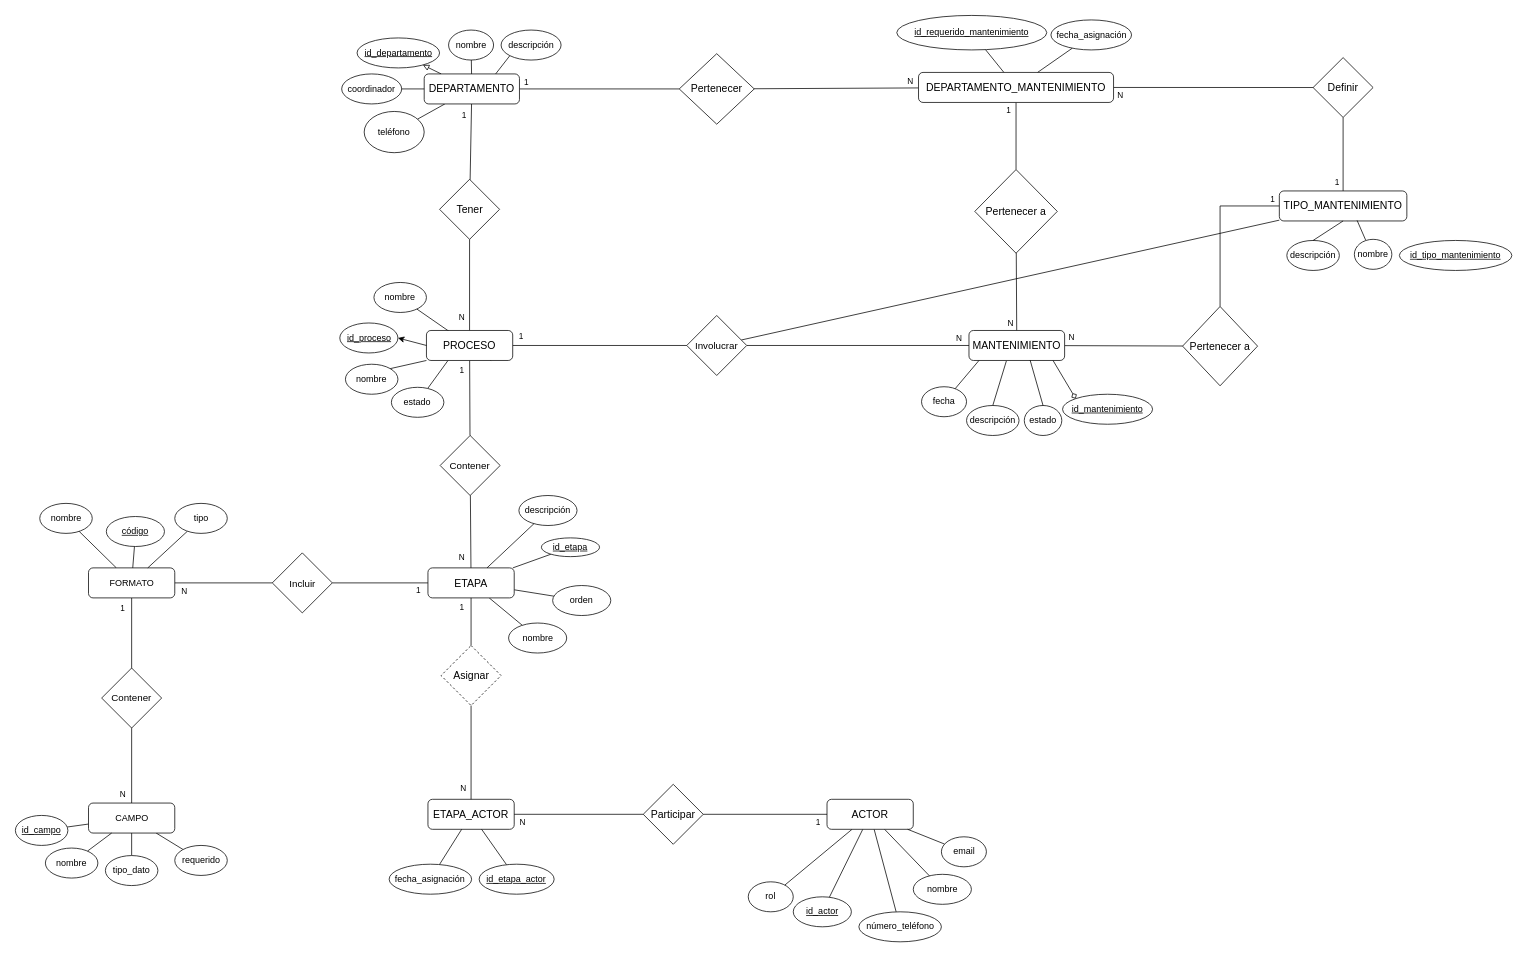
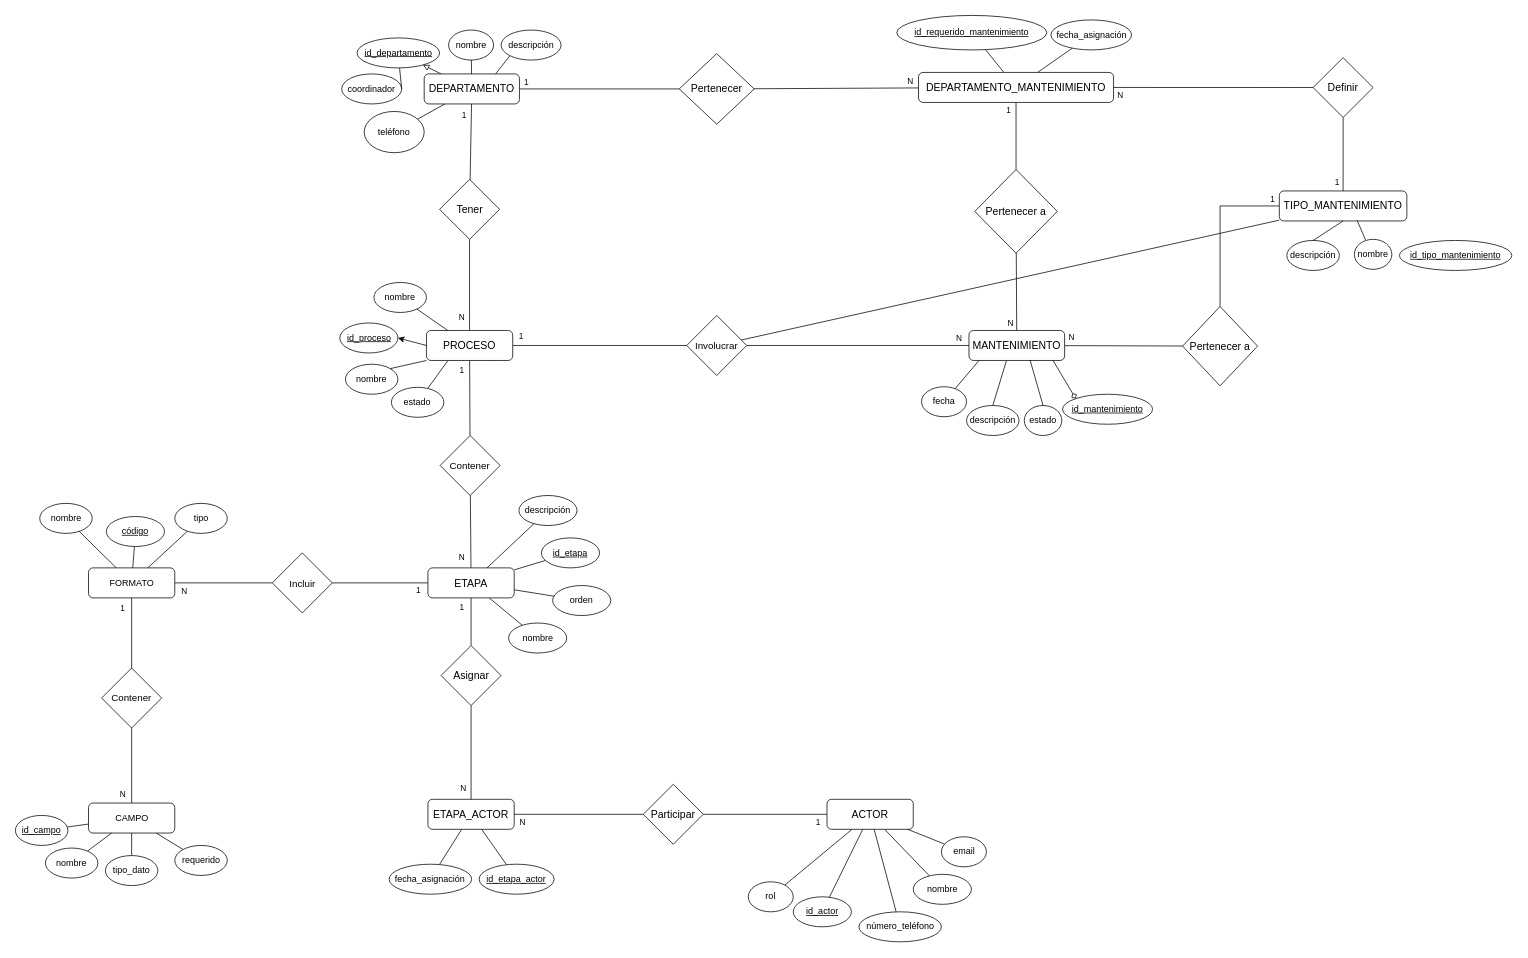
(413, 89) -> (401, 79)
(570, 547) -> (570, 553)
(471, 675) -> (471, 675)
